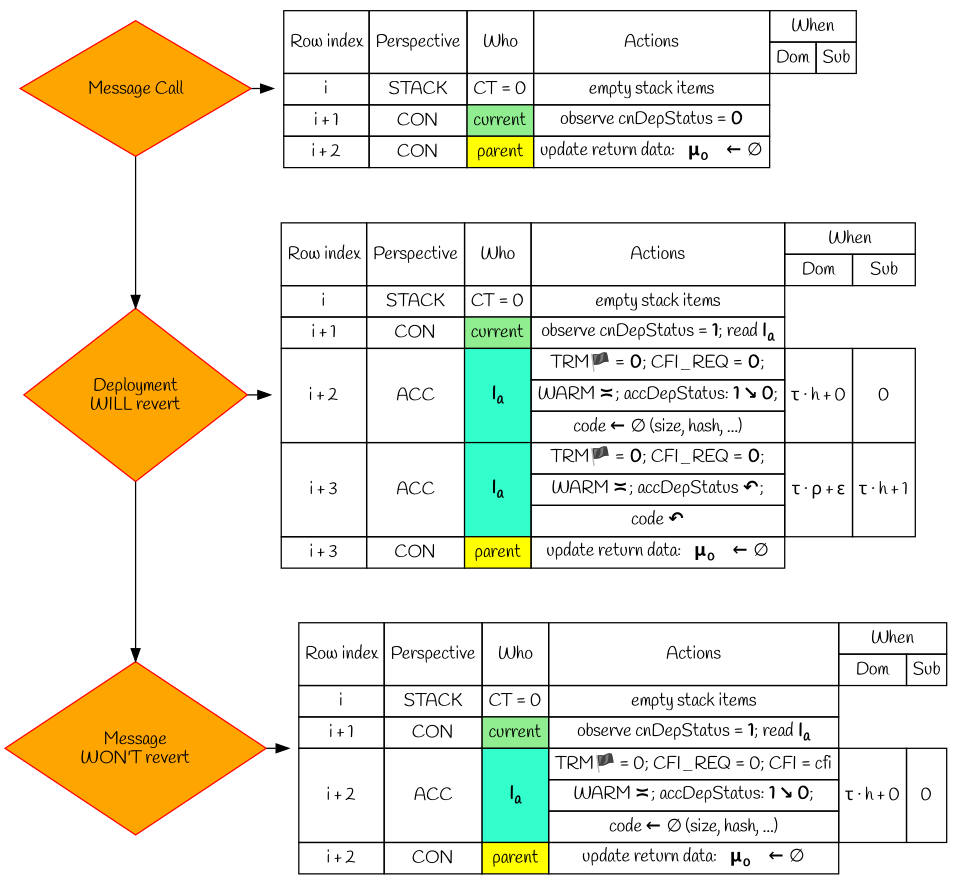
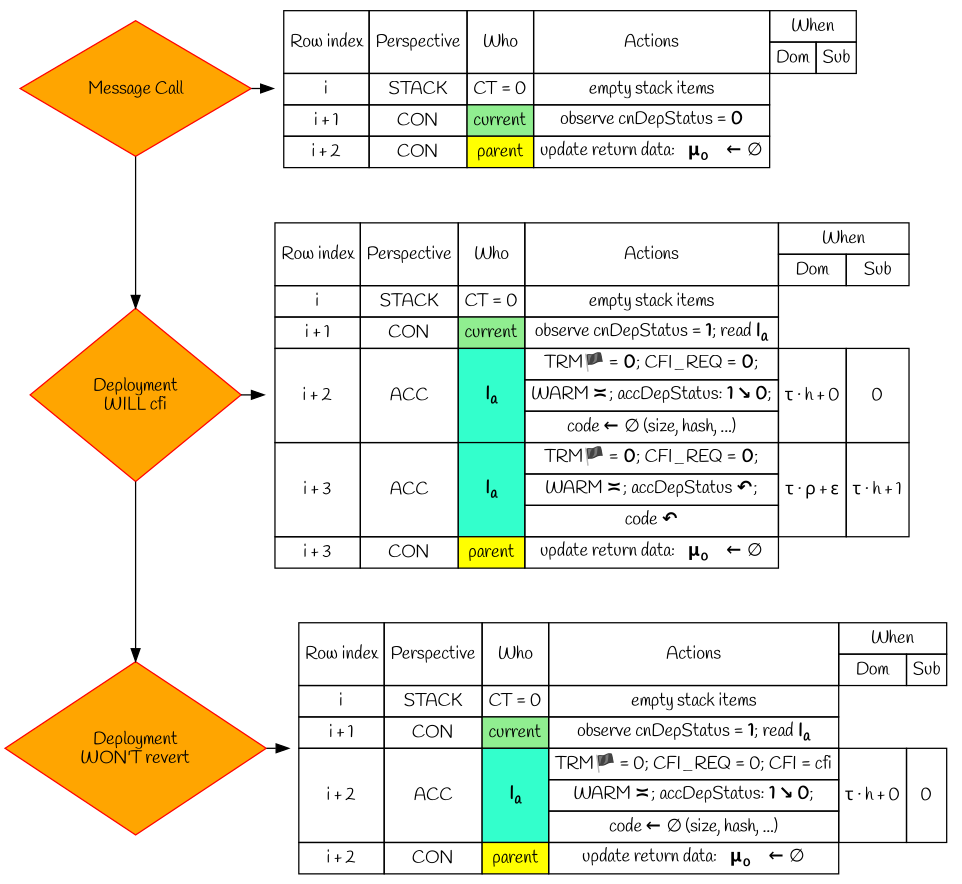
(136, 395) -> (136, 395)
(136, 748) -> (136, 748)
